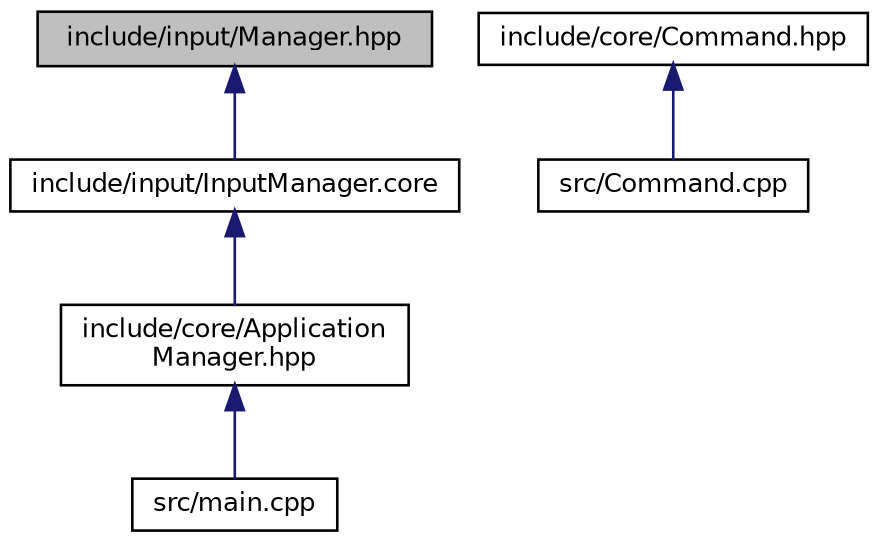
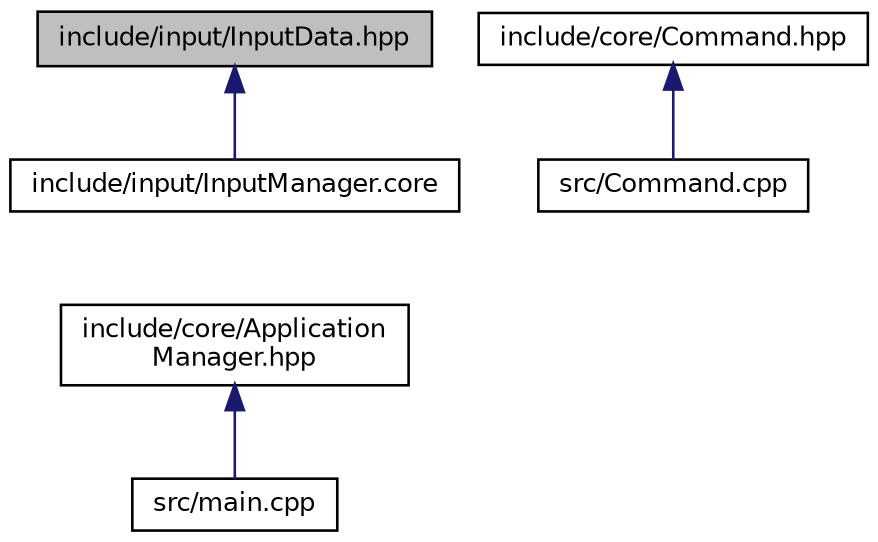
(235, 39) -> (235, 39)
(235, 271) -> none
